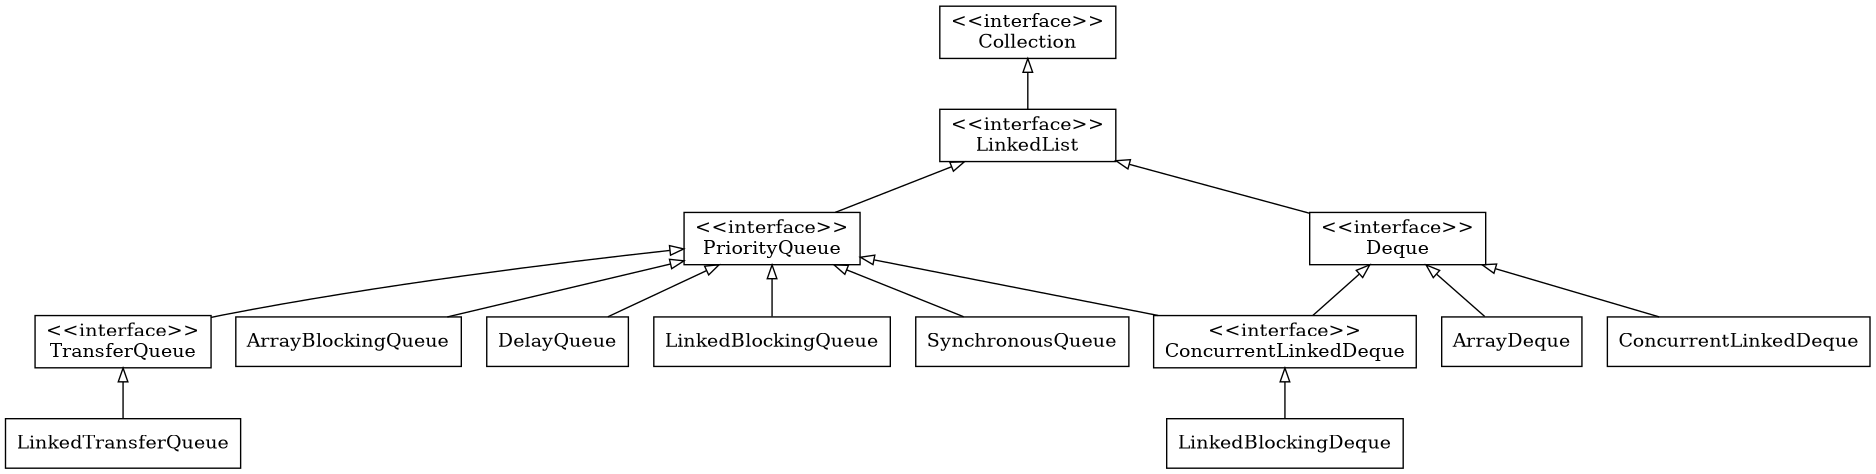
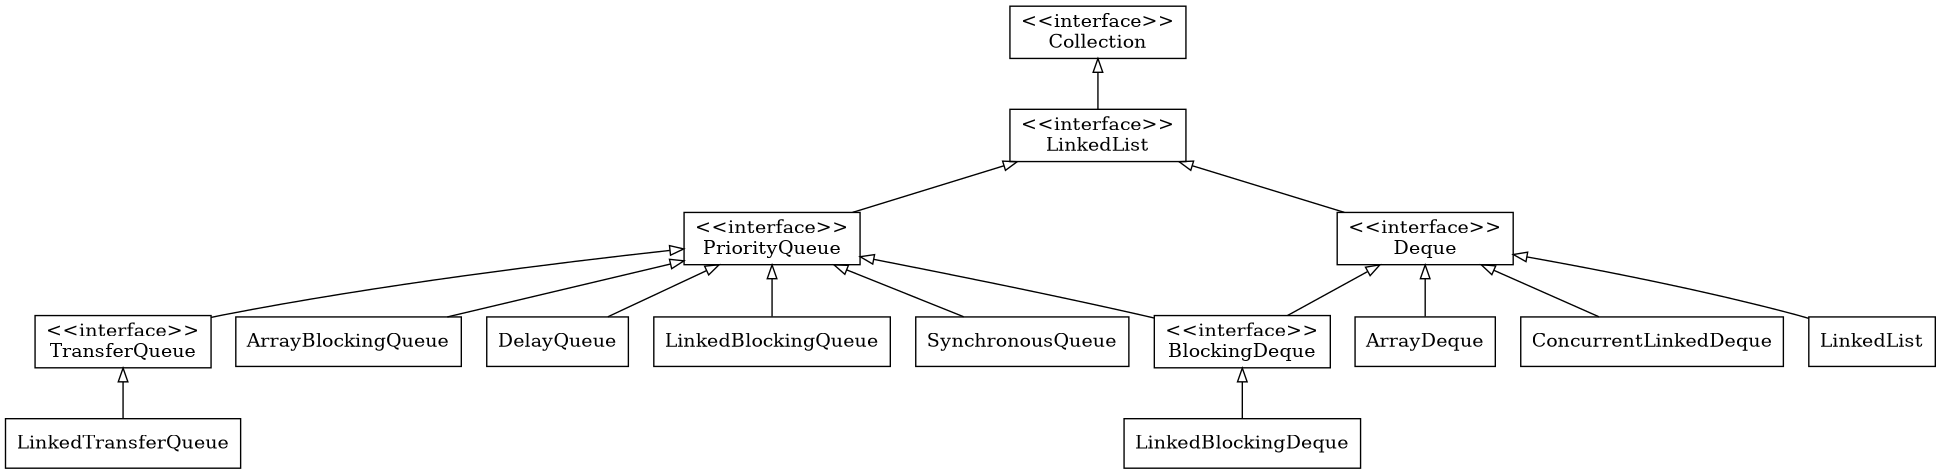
(1285, 342) -> (1242, 342)
none -> (1872, 342)
